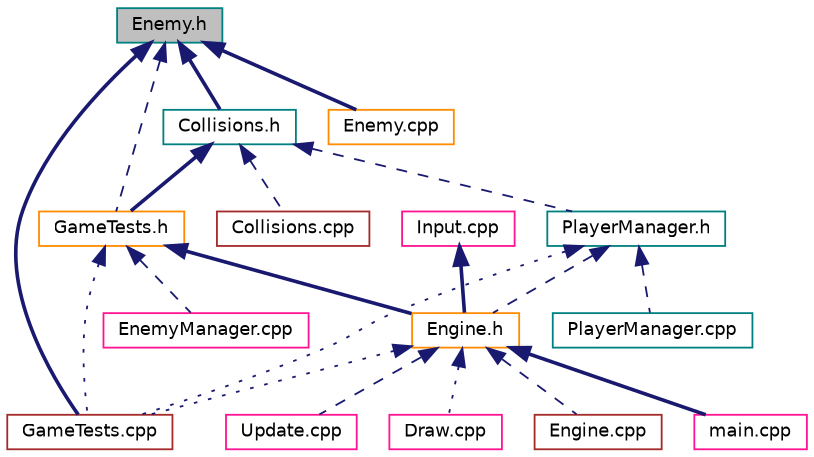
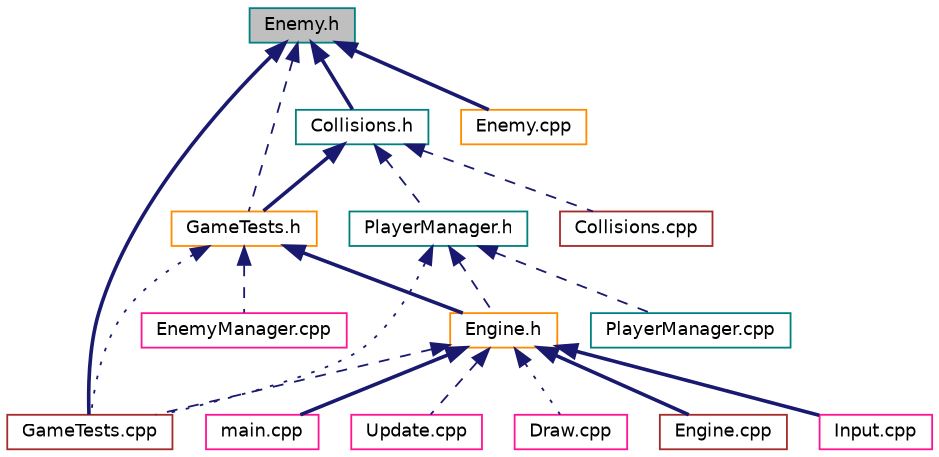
(463, 298) -> (697, 383)
(272, 383) -> (349, 369)
(539, 387) -> (622, 385)
